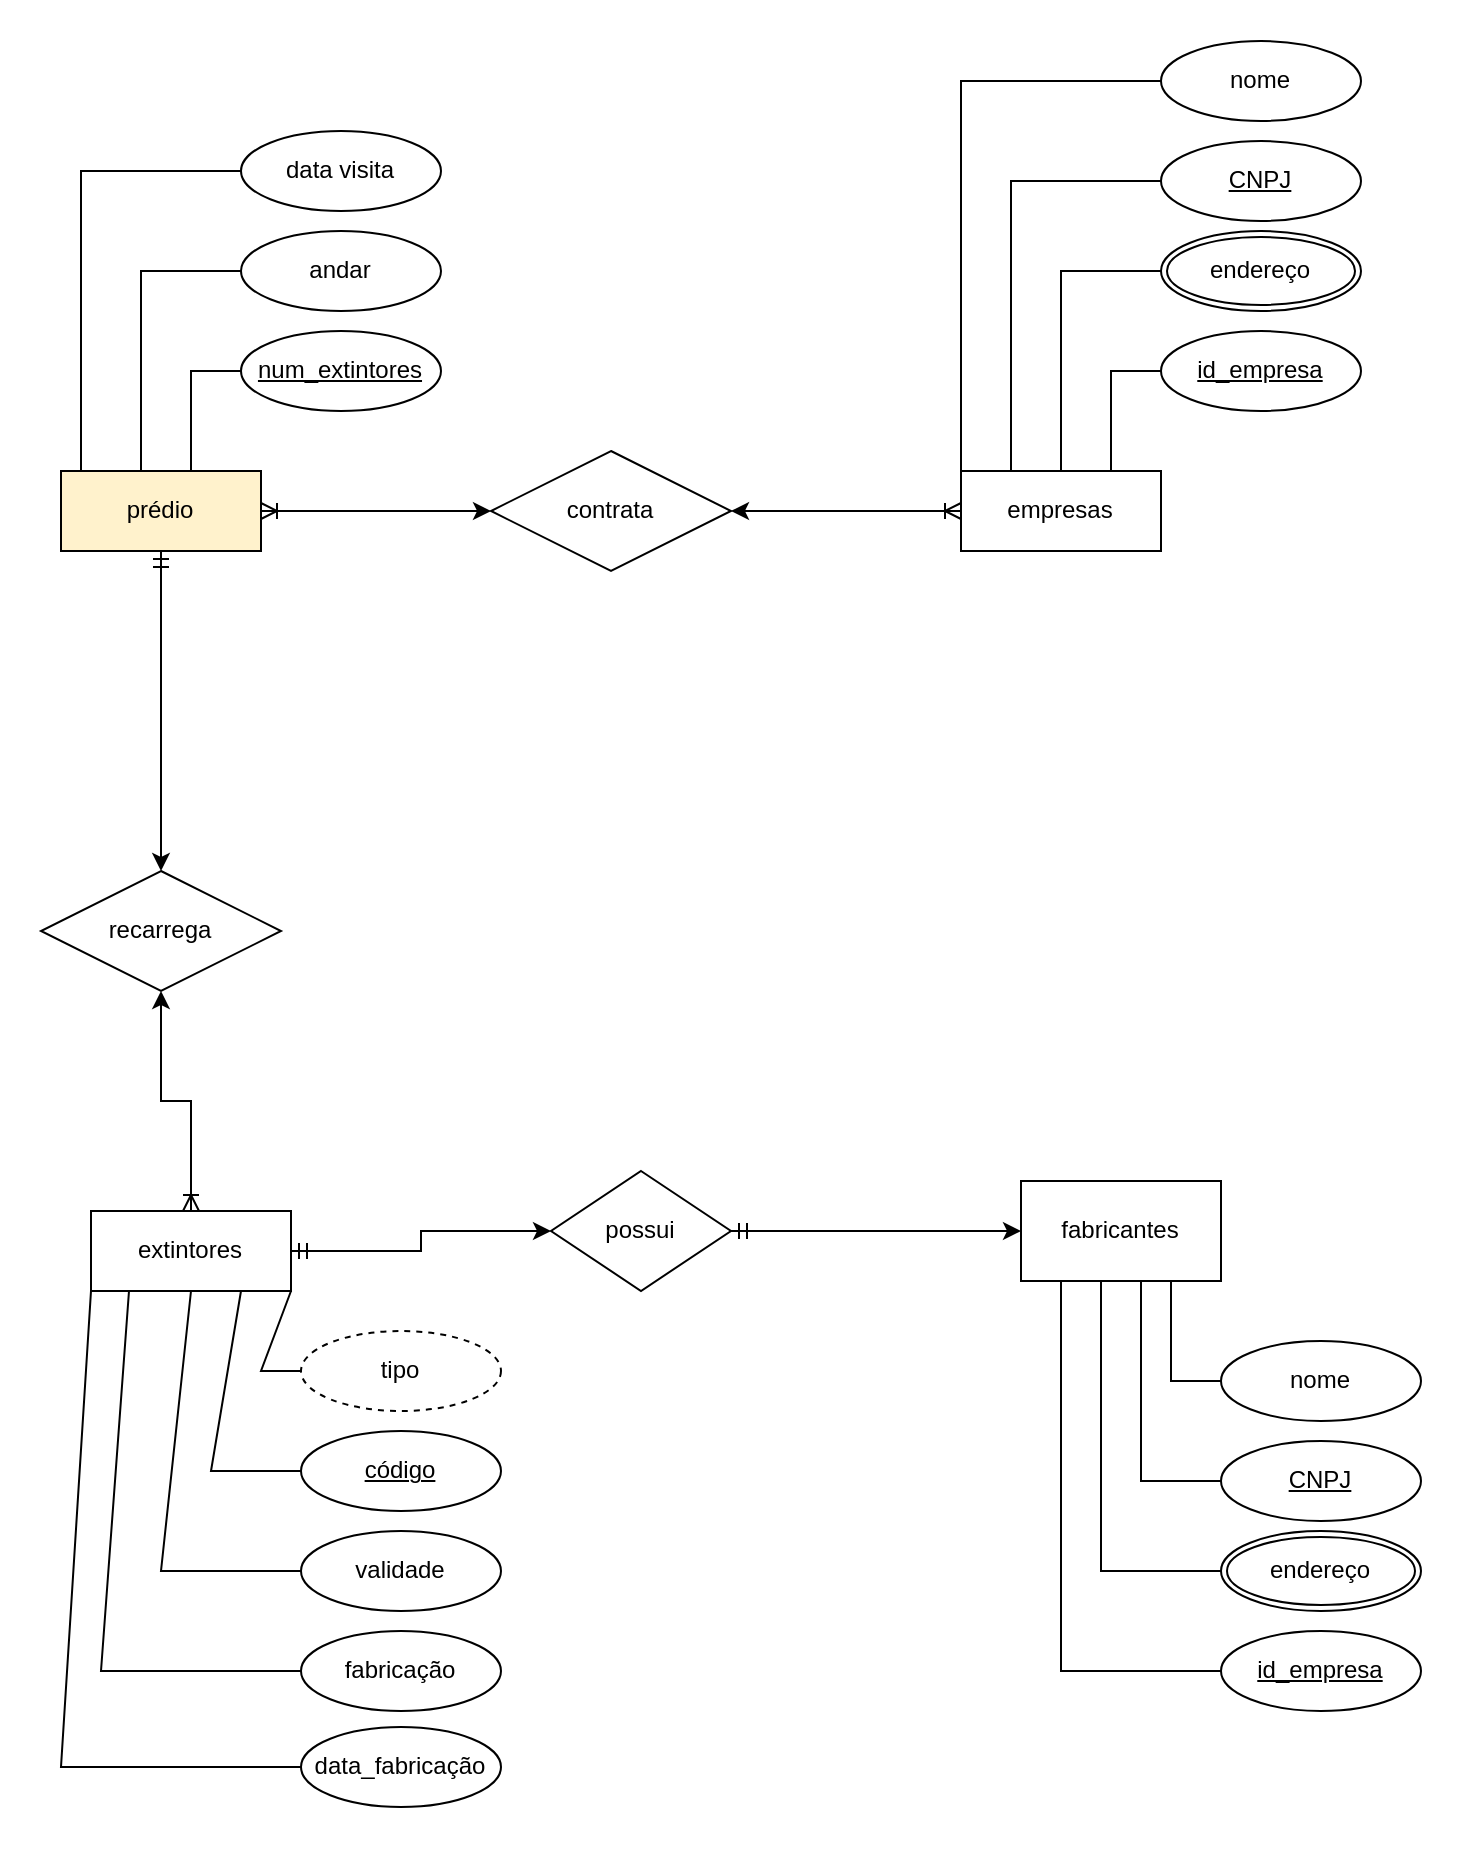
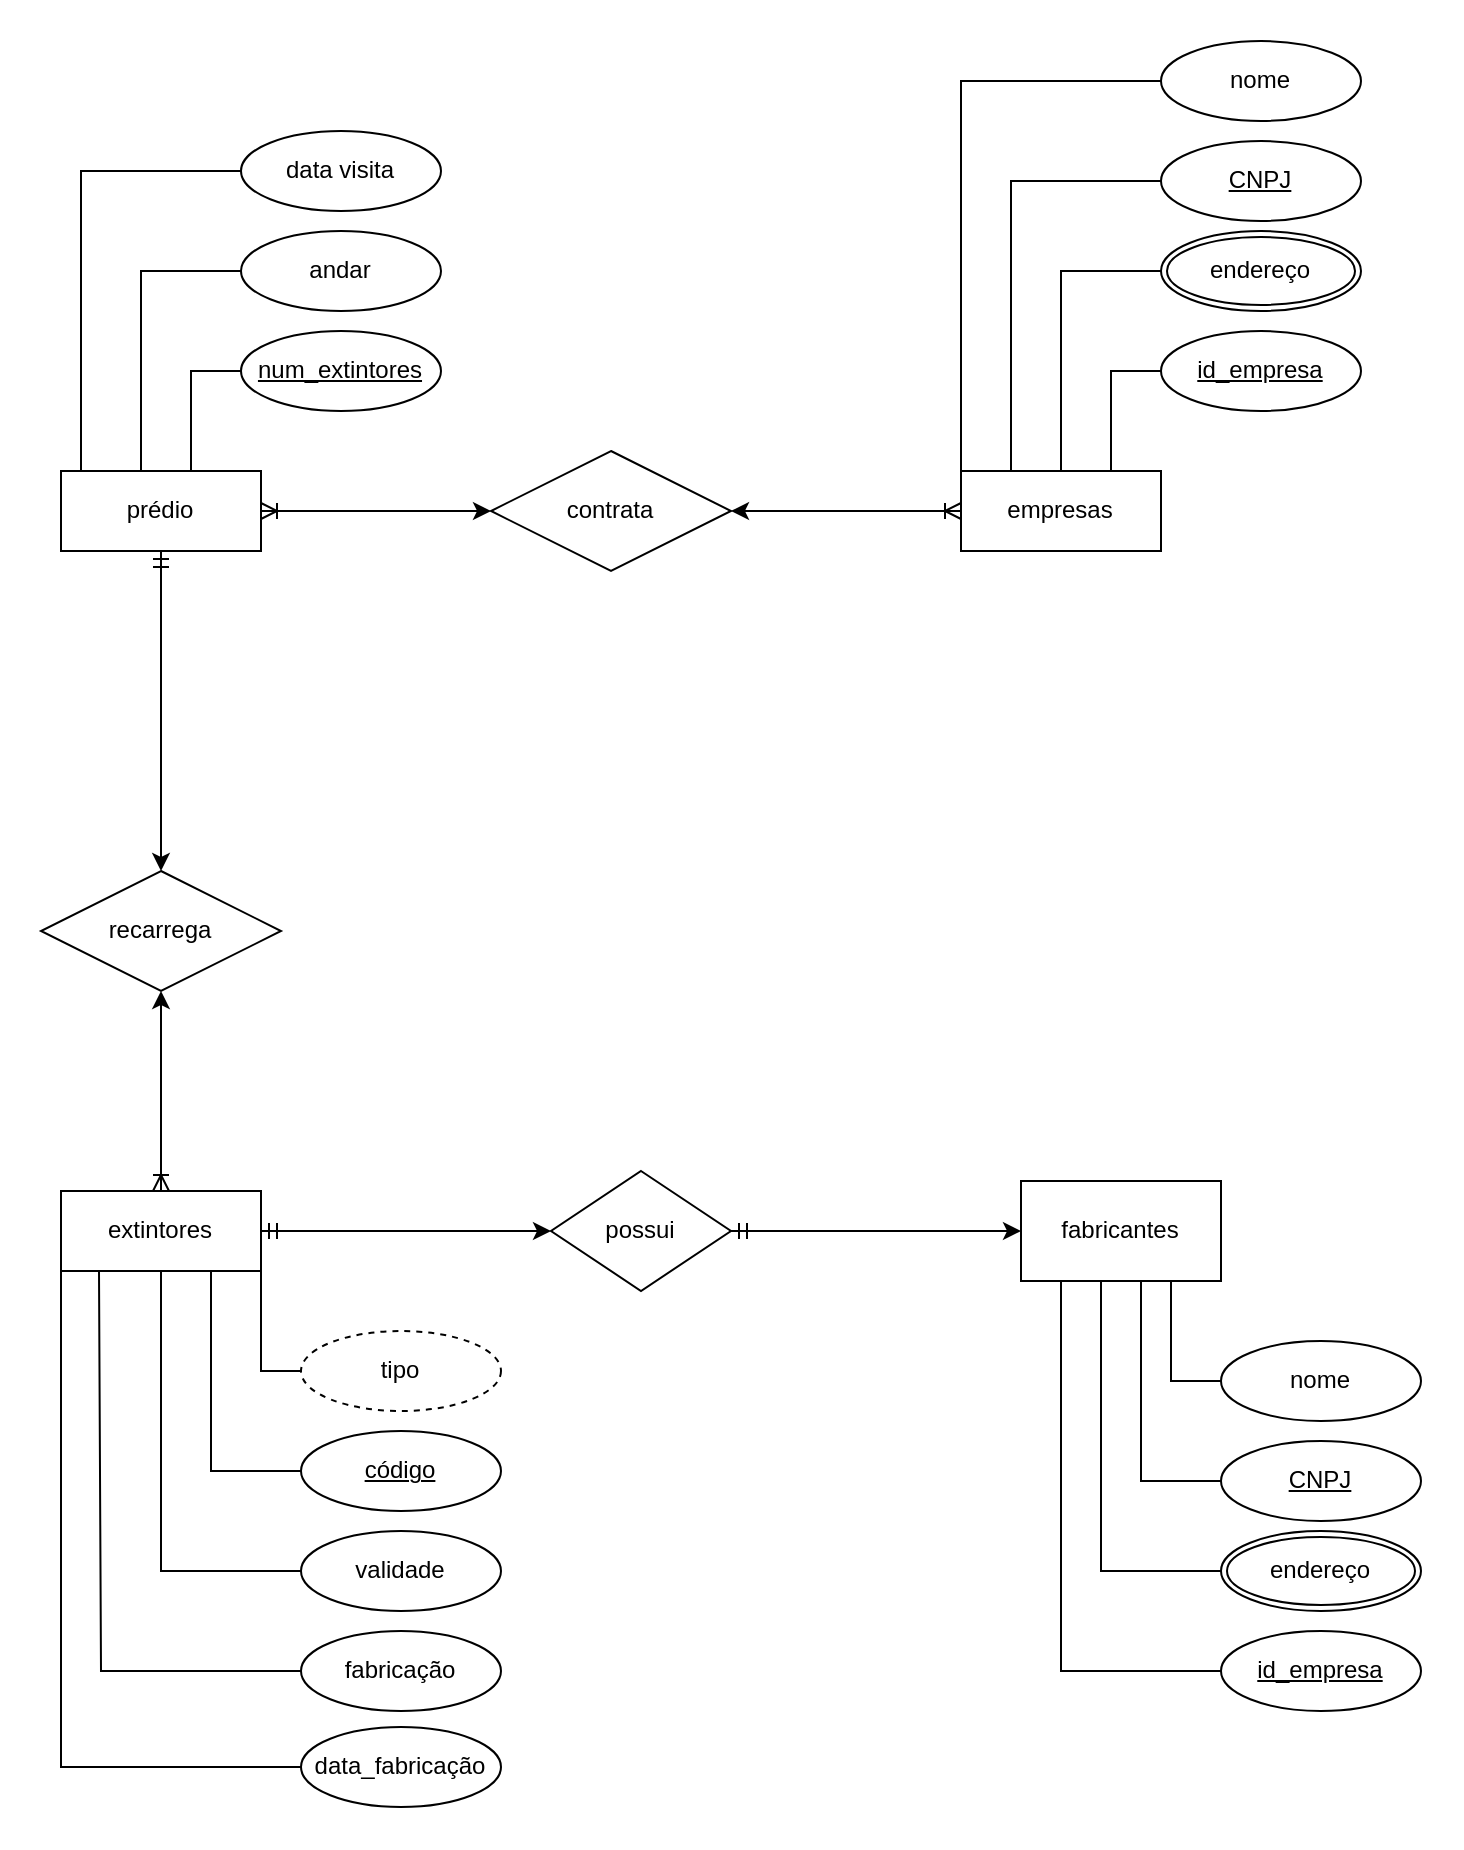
(161, 511) -> (161, 511)
(191, 1251) -> (161, 1231)
